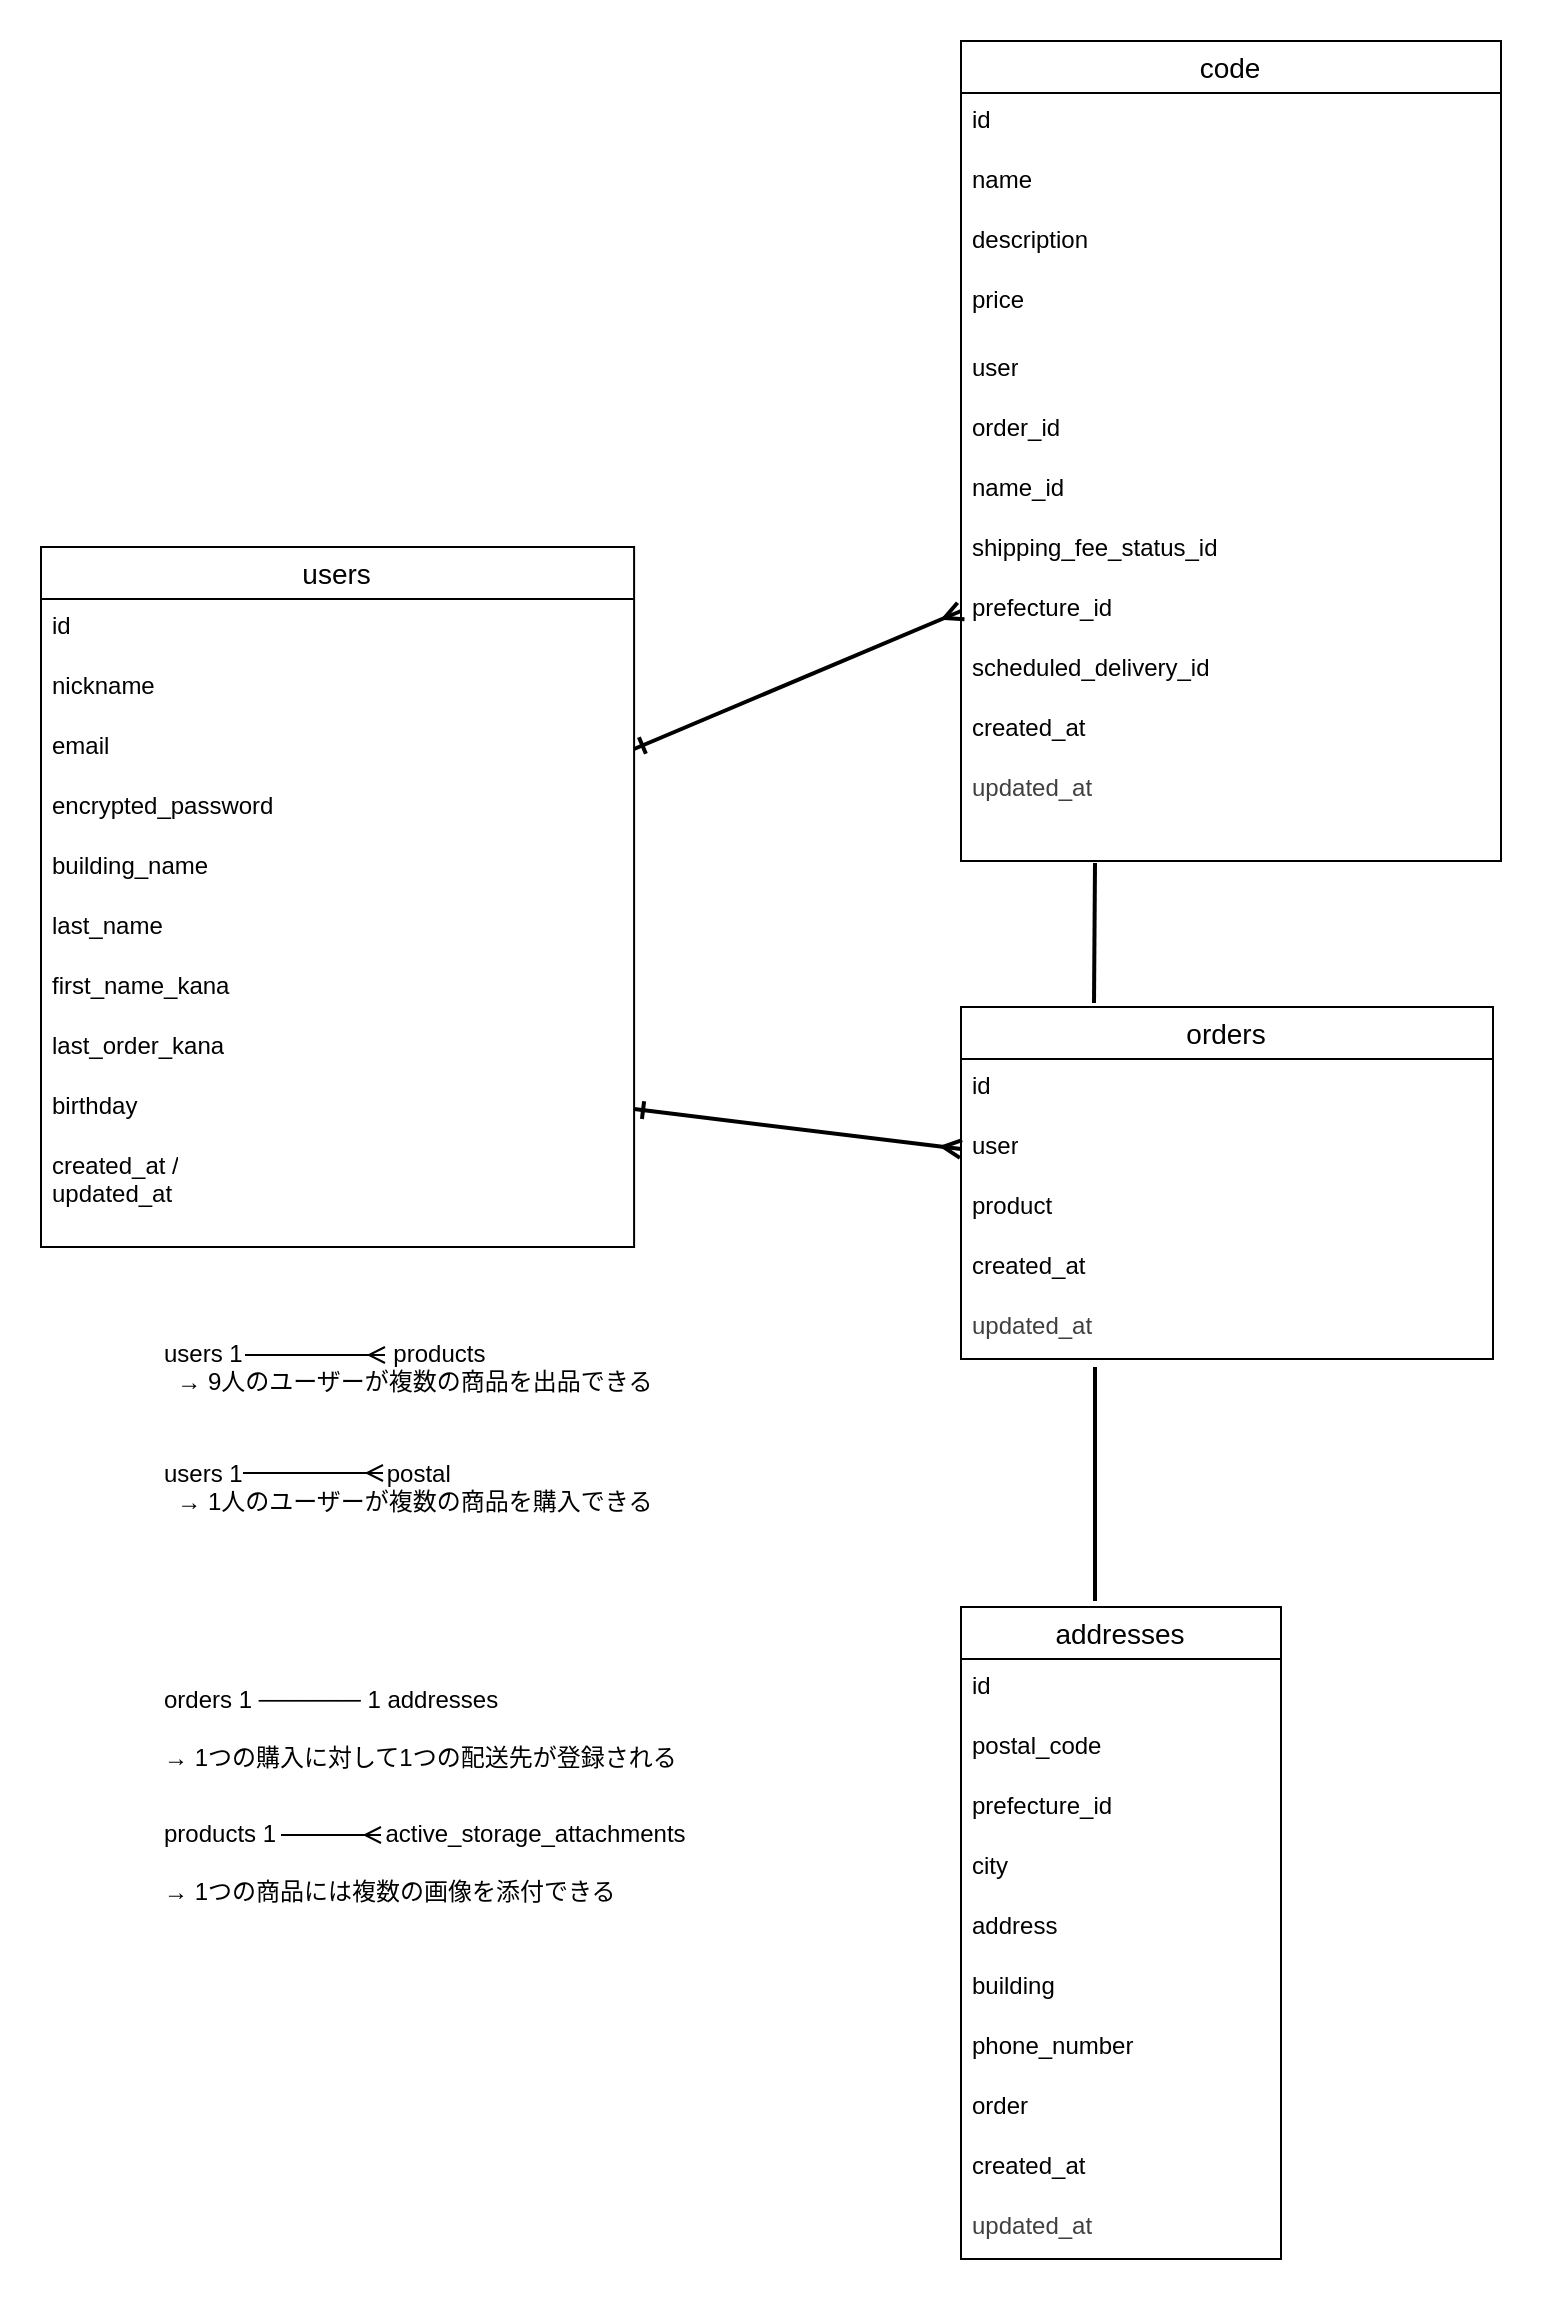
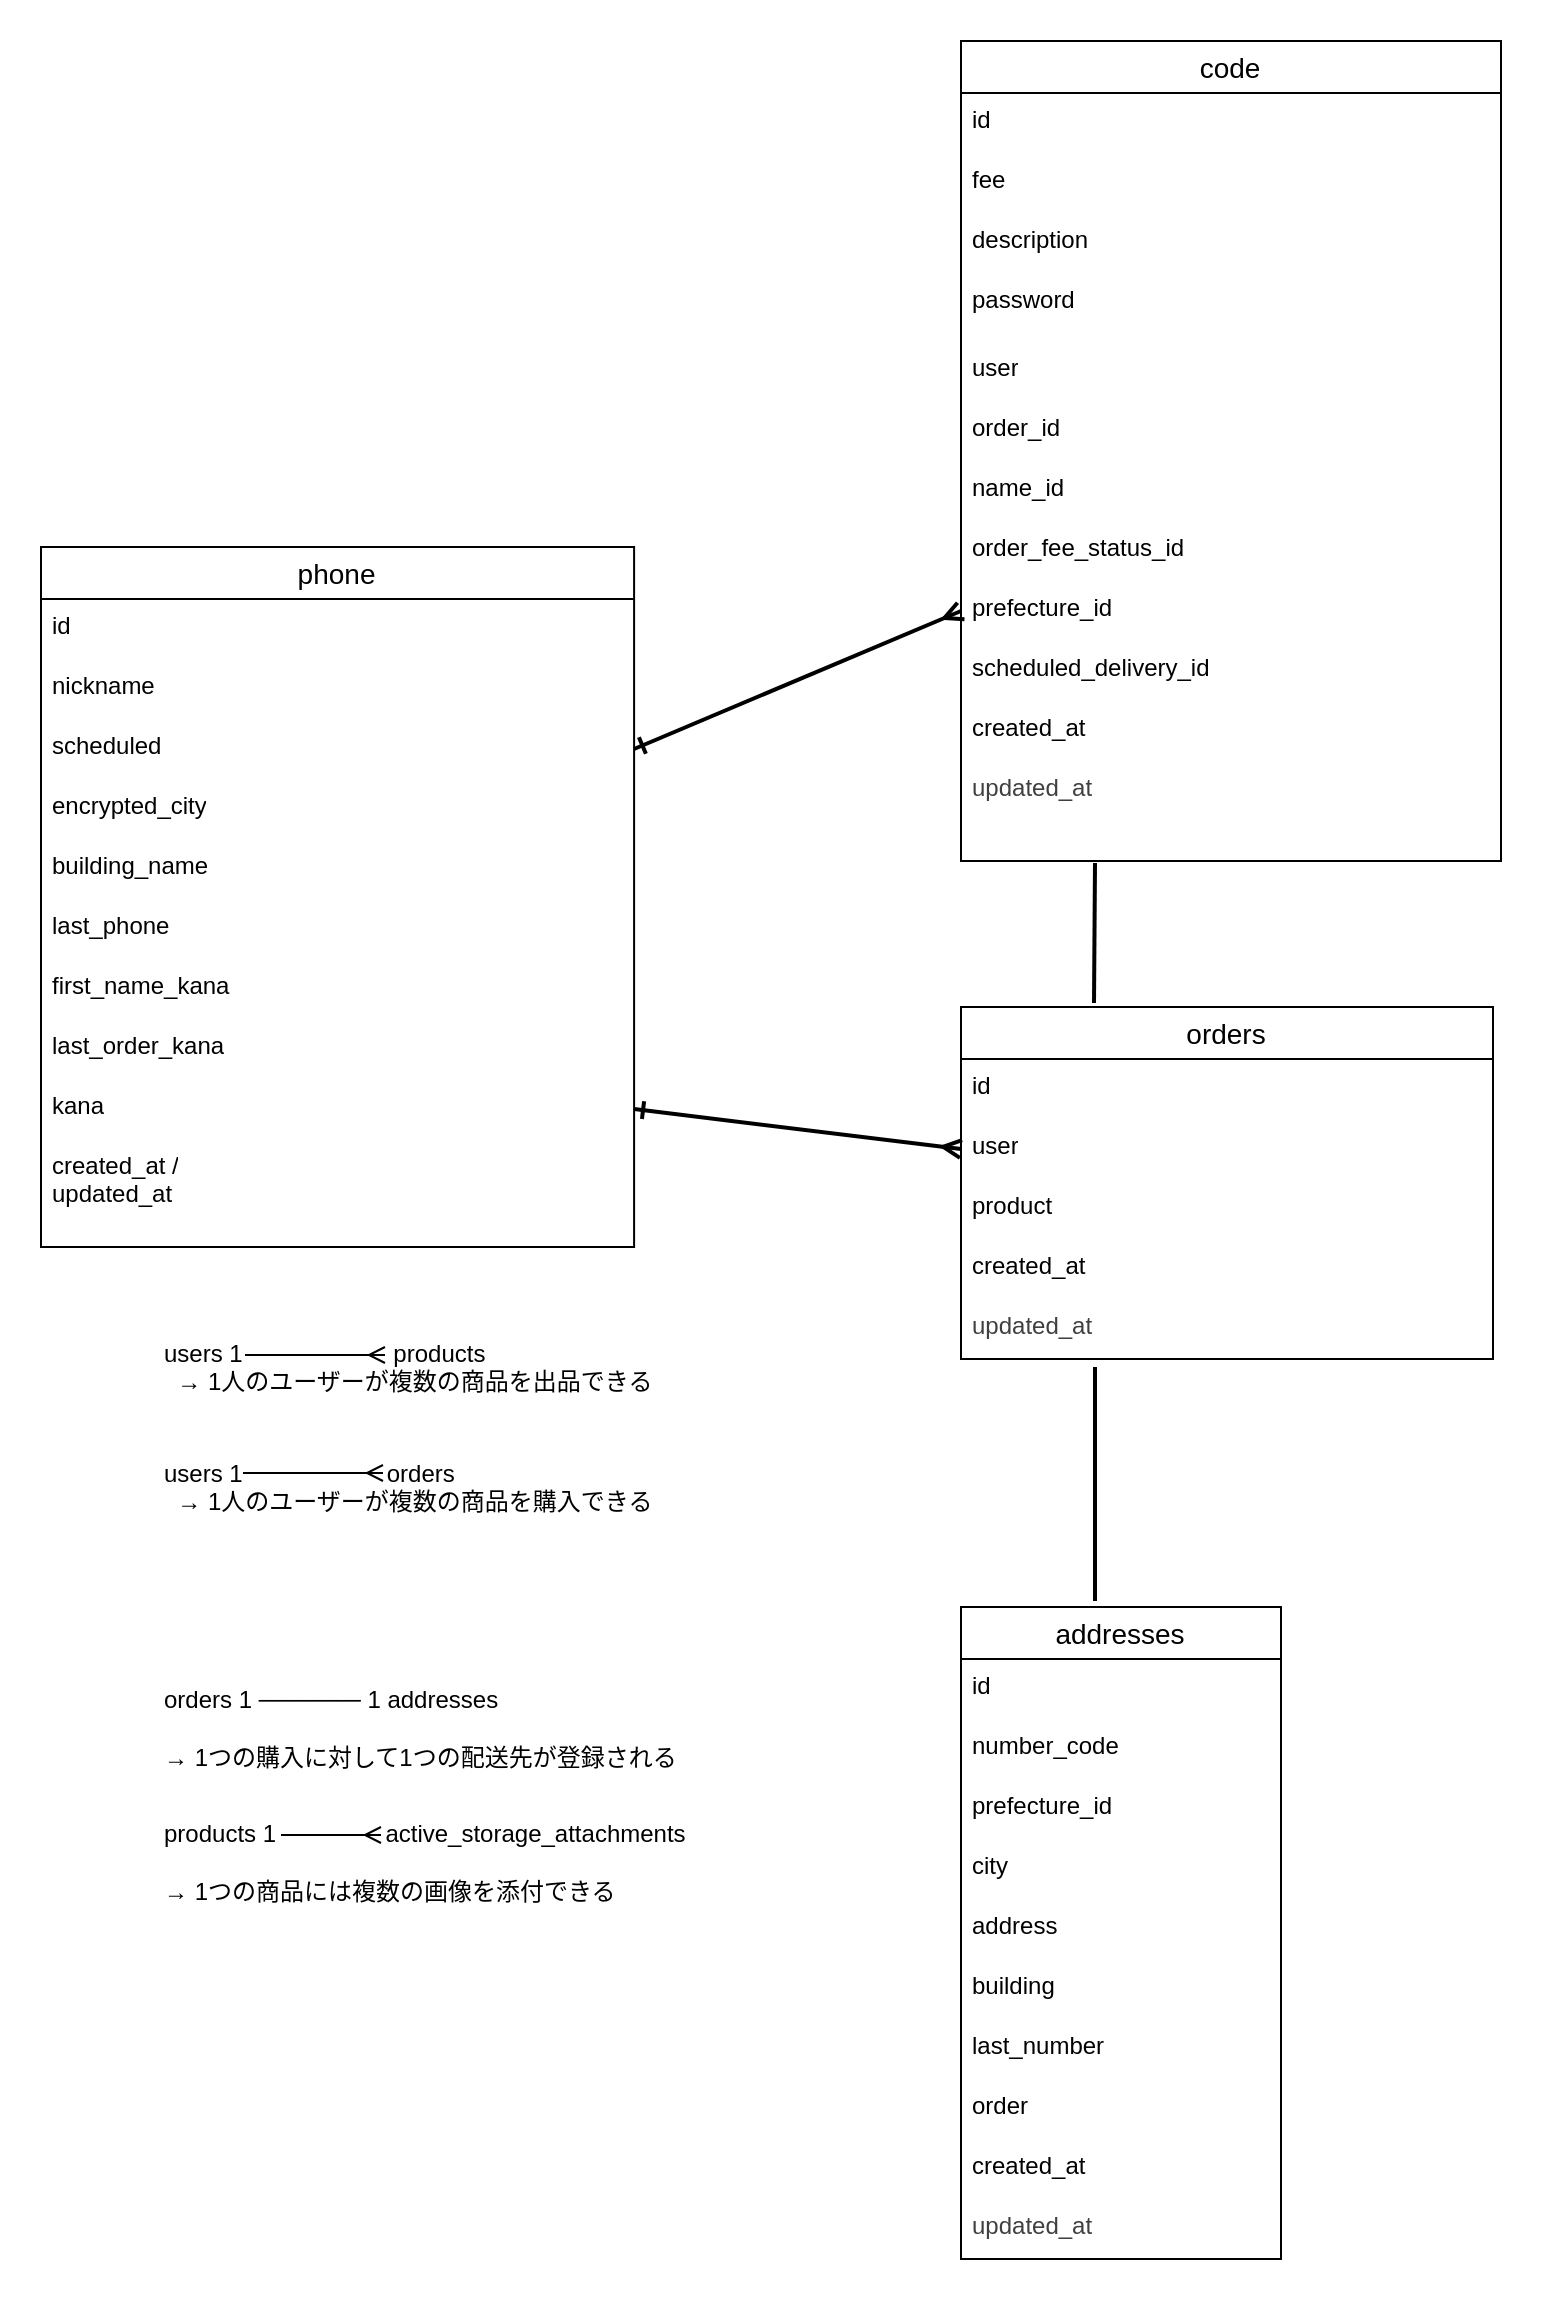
(1000, 181) -> (993, 181)
(1003, 301) -> (1027, 301)
(1111, 549) -> (1098, 549)
(337, 575) -> (337, 575)
(80, 747) -> (110, 747)
(174, 807) -> (144, 807)
(110, 927) -> (117, 927)
(104, 1107) -> (80, 1107)
(398, 1370) -> (398, 1370)
(398, 1490) -> (398, 1490)
(1044, 1747) -> (1047, 1747)
(1054, 2047) -> (1044, 2047)
